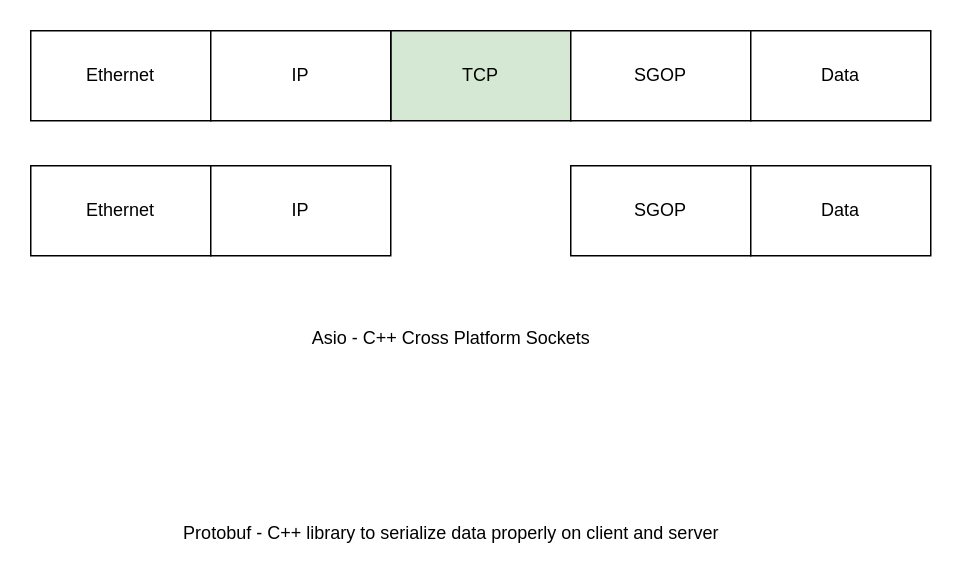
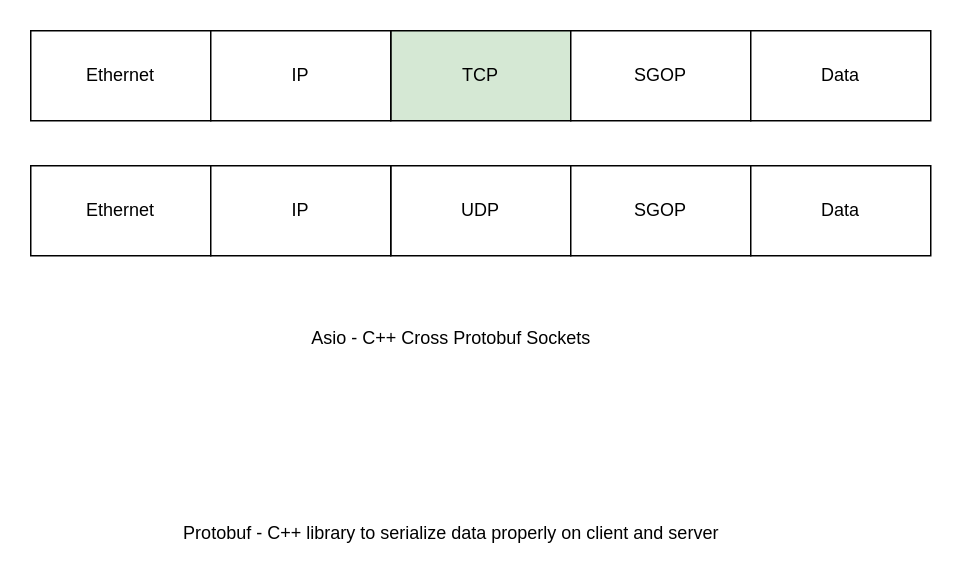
none -> (481, 211)
(452, 338) -> (452, 338)
